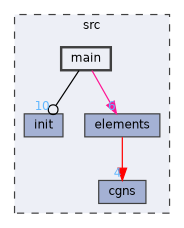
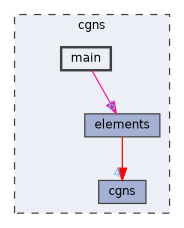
(92, 26) -> (92, 26)
(44, 125) -> none
